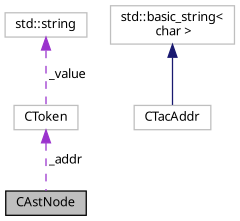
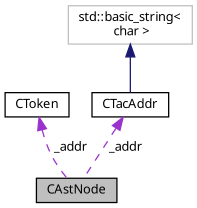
(46, 25) -> none
(46, 118) -> (37, 105)
(172, 118) -> (130, 105)
none -> (100, 153)
